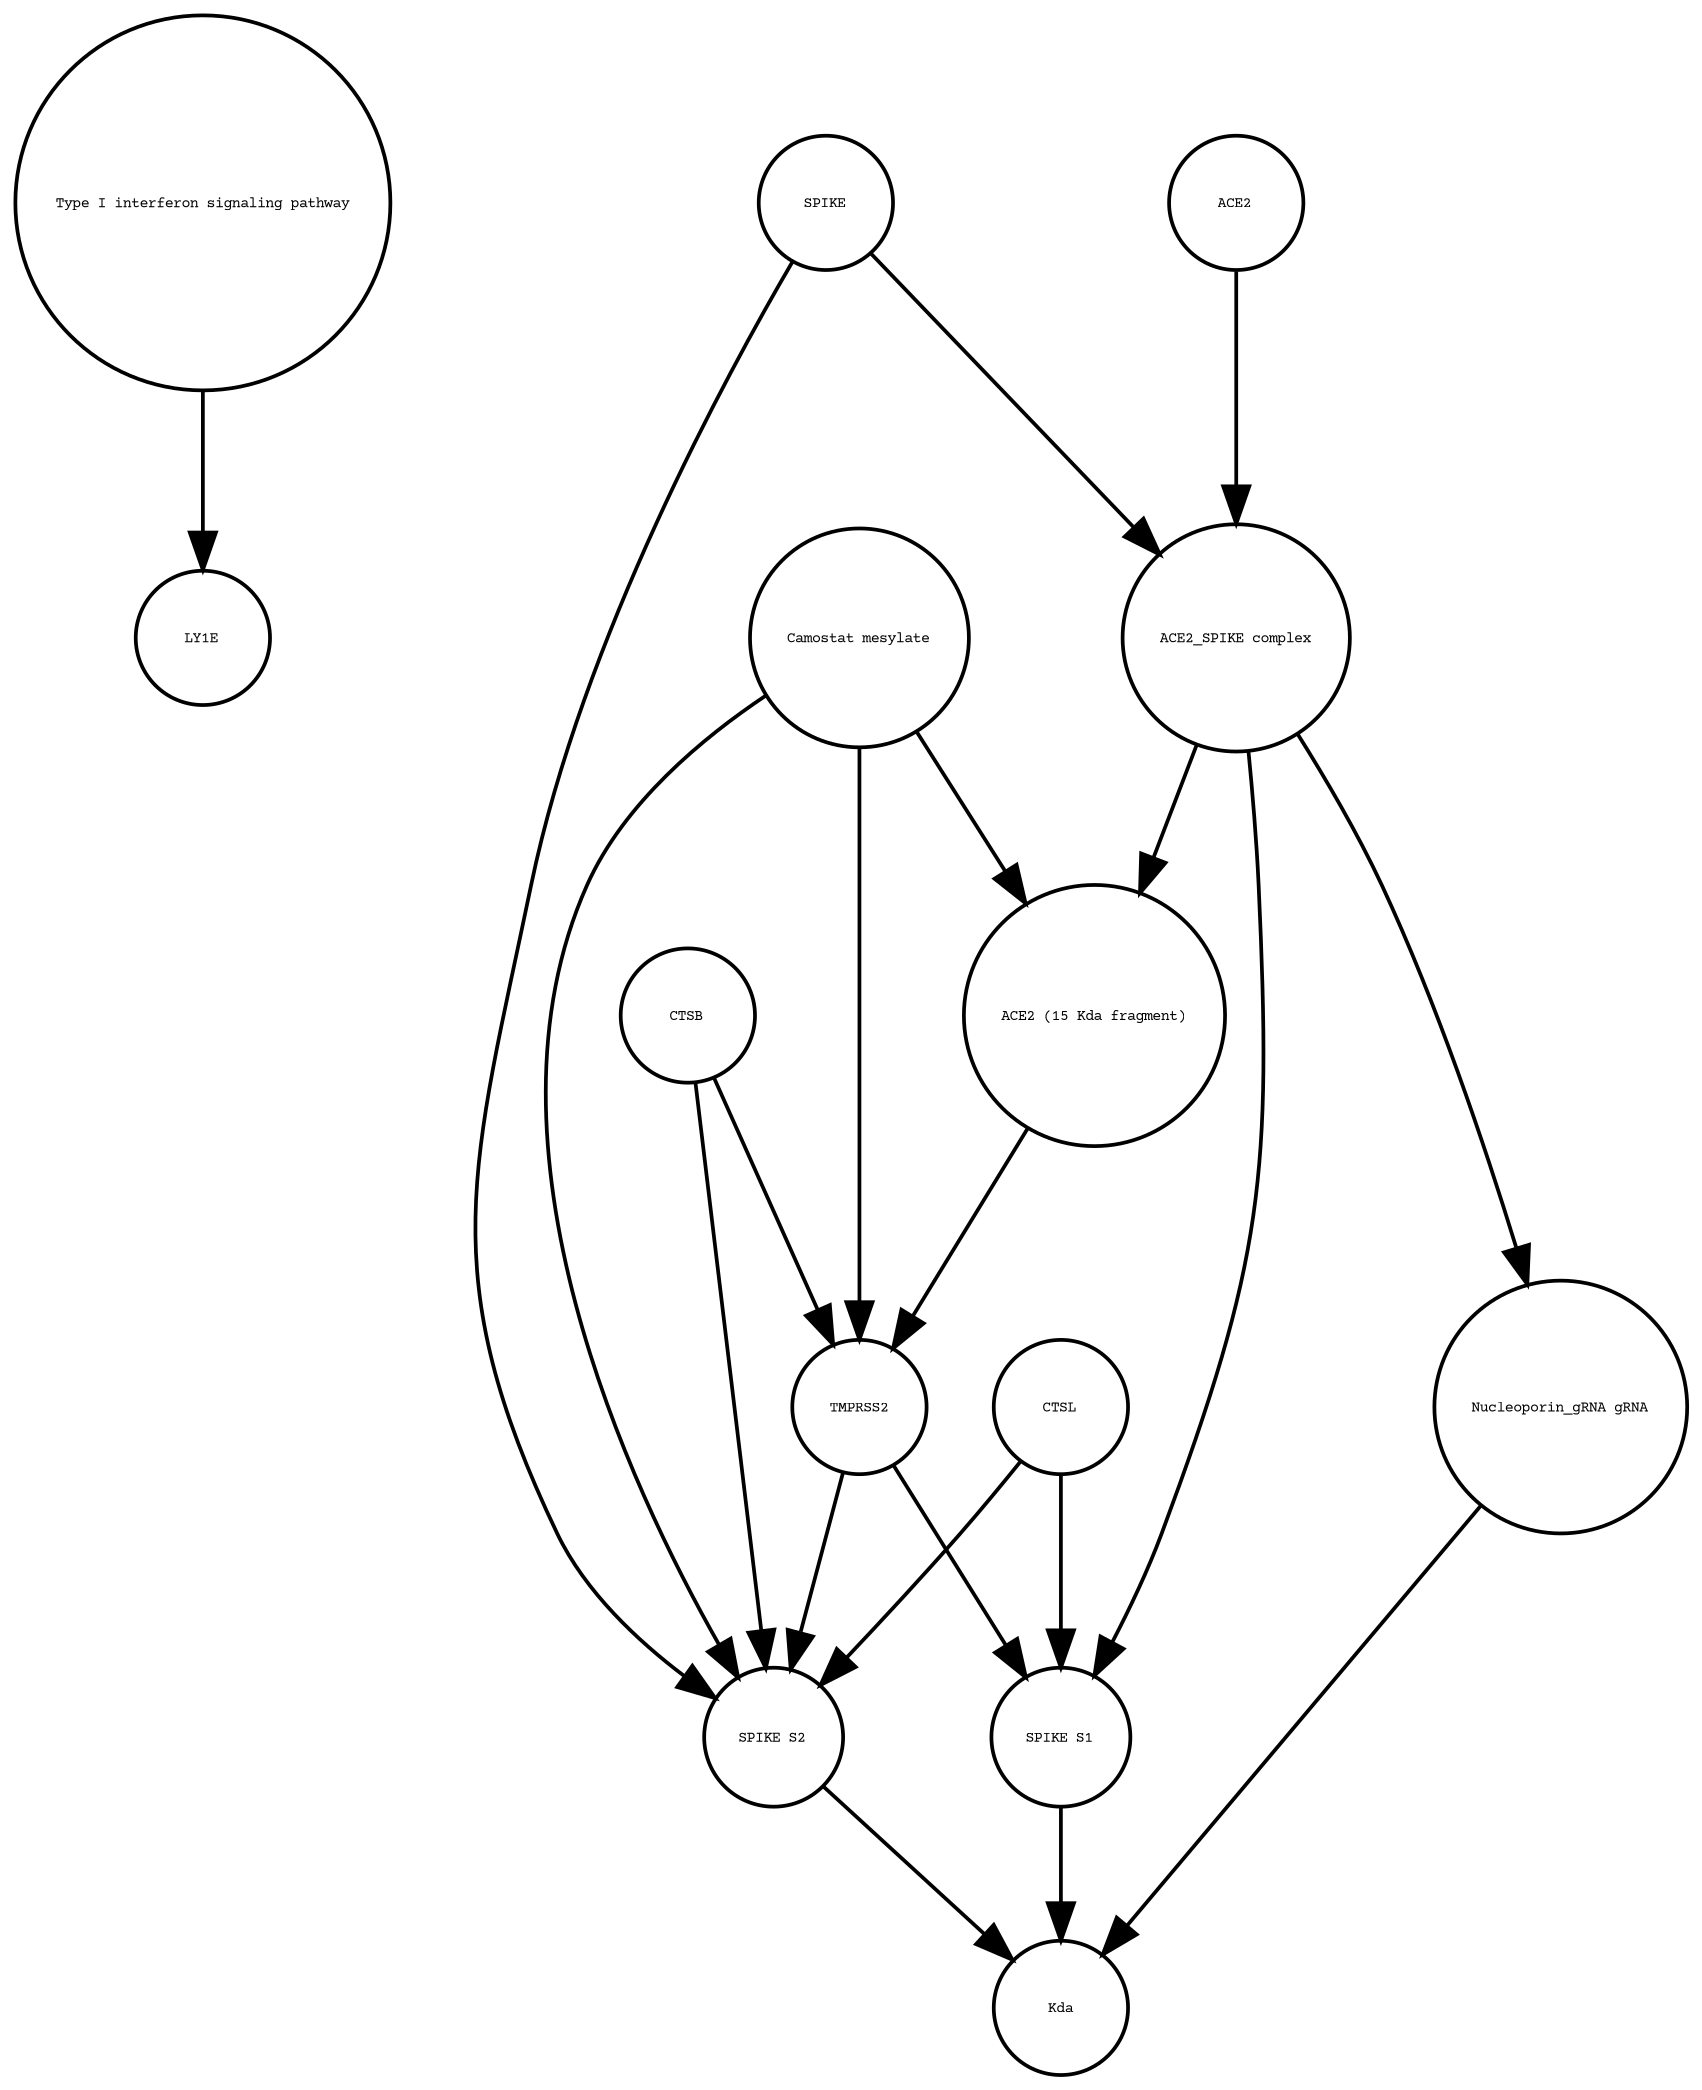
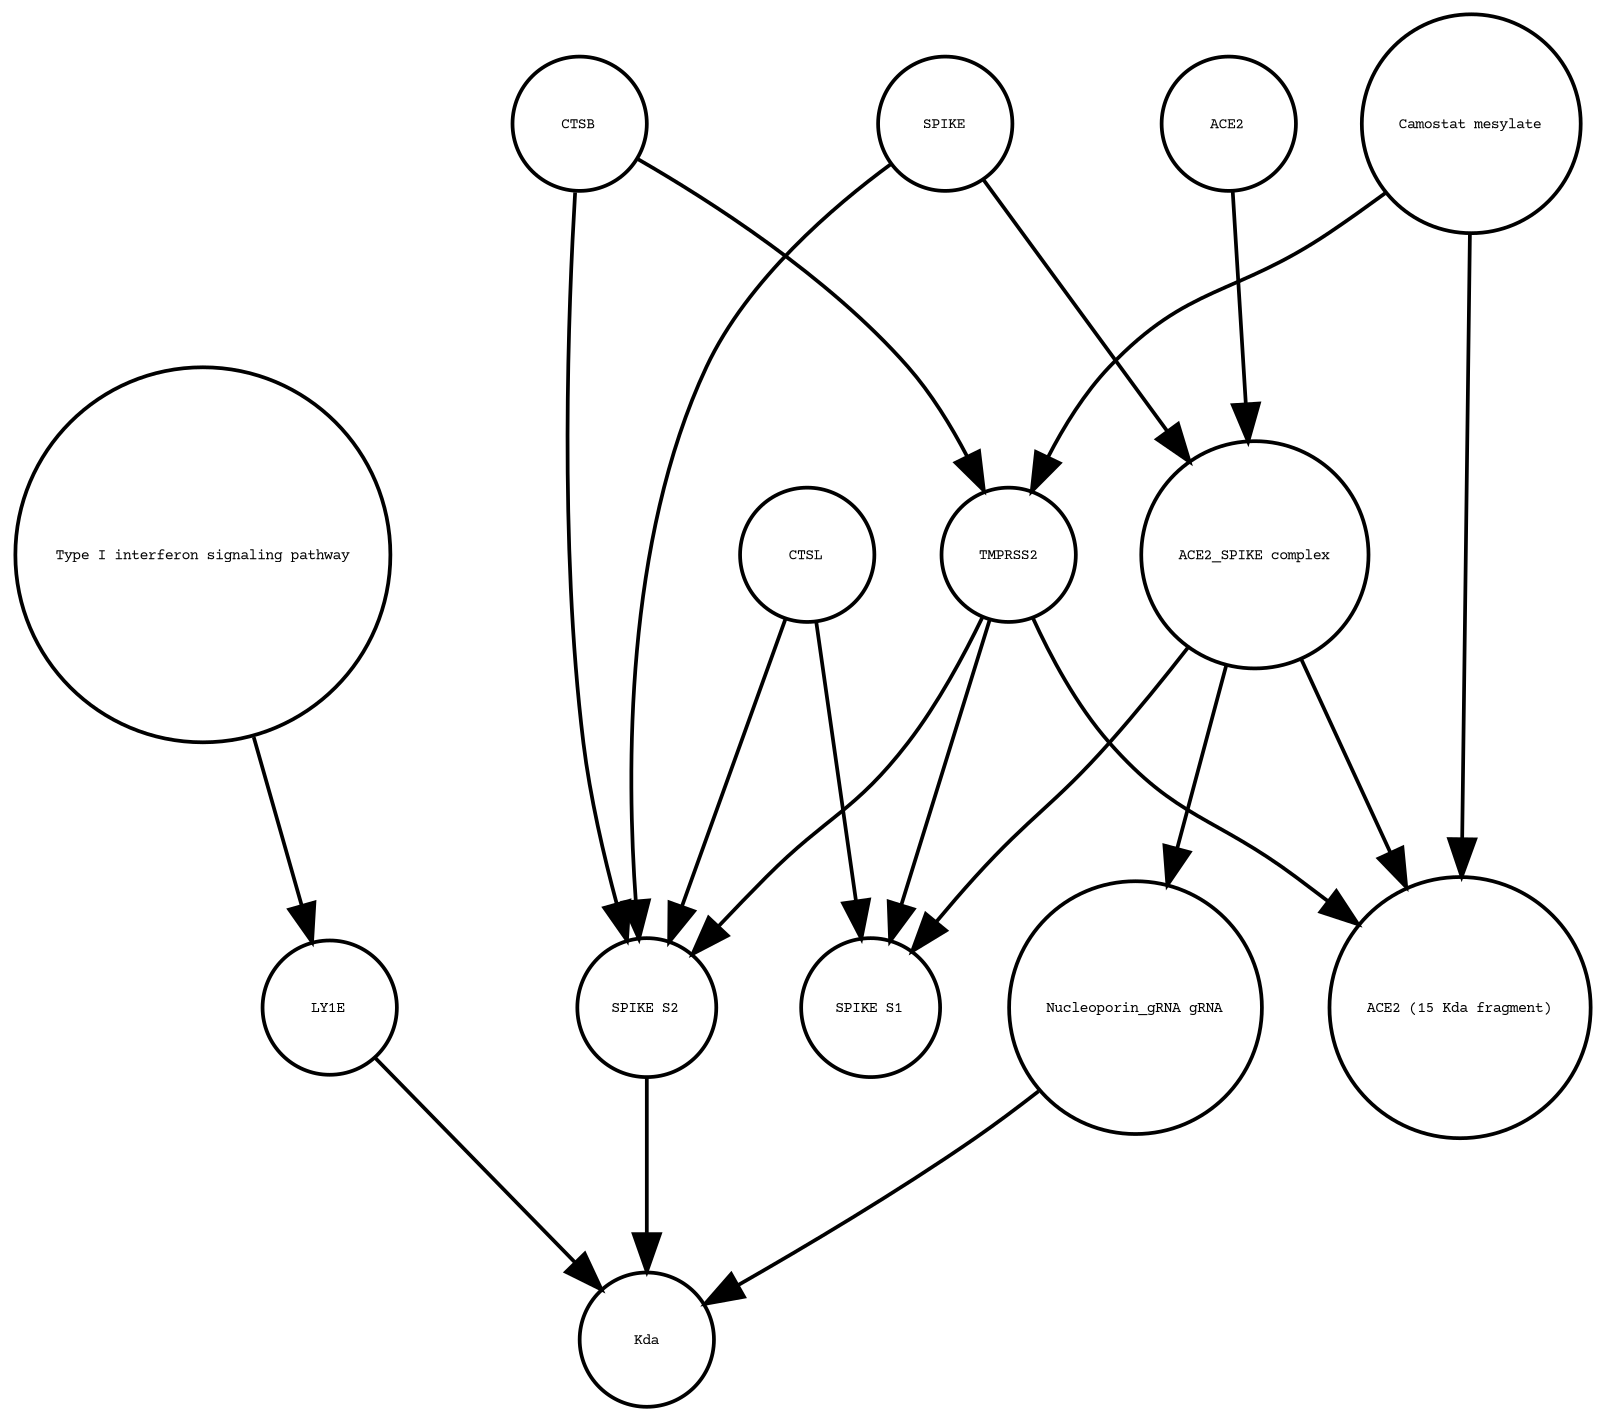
(550, 1146) -> none
(970, 1222) -> (1154, 786)
(1061, 1855) -> (475, 1160)
